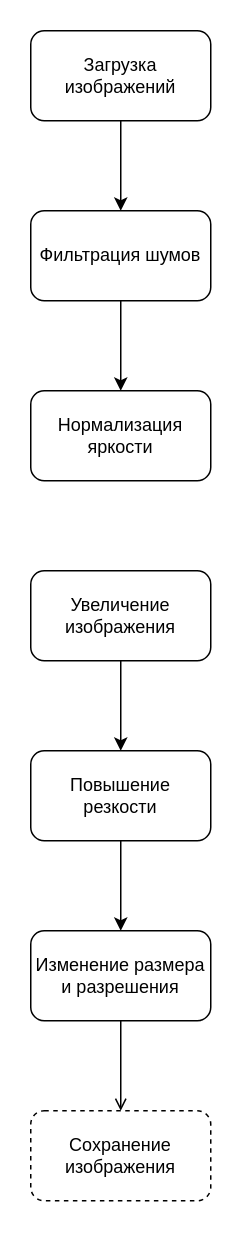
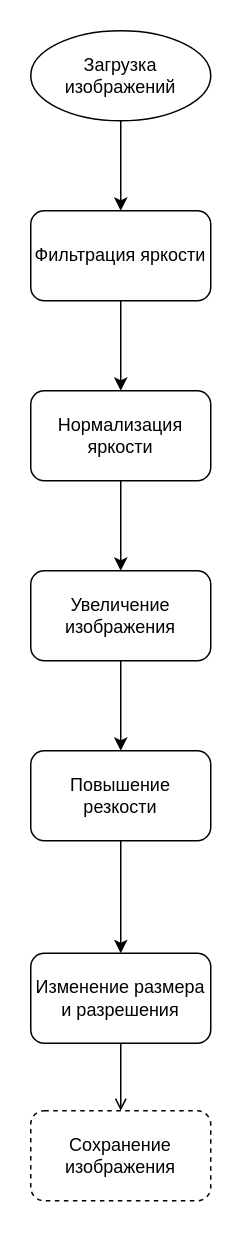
(121, 76) -> (121, 76)
(121, 256) -> (121, 256)
none -> (121, 521)
(121, 976) -> (121, 998)
